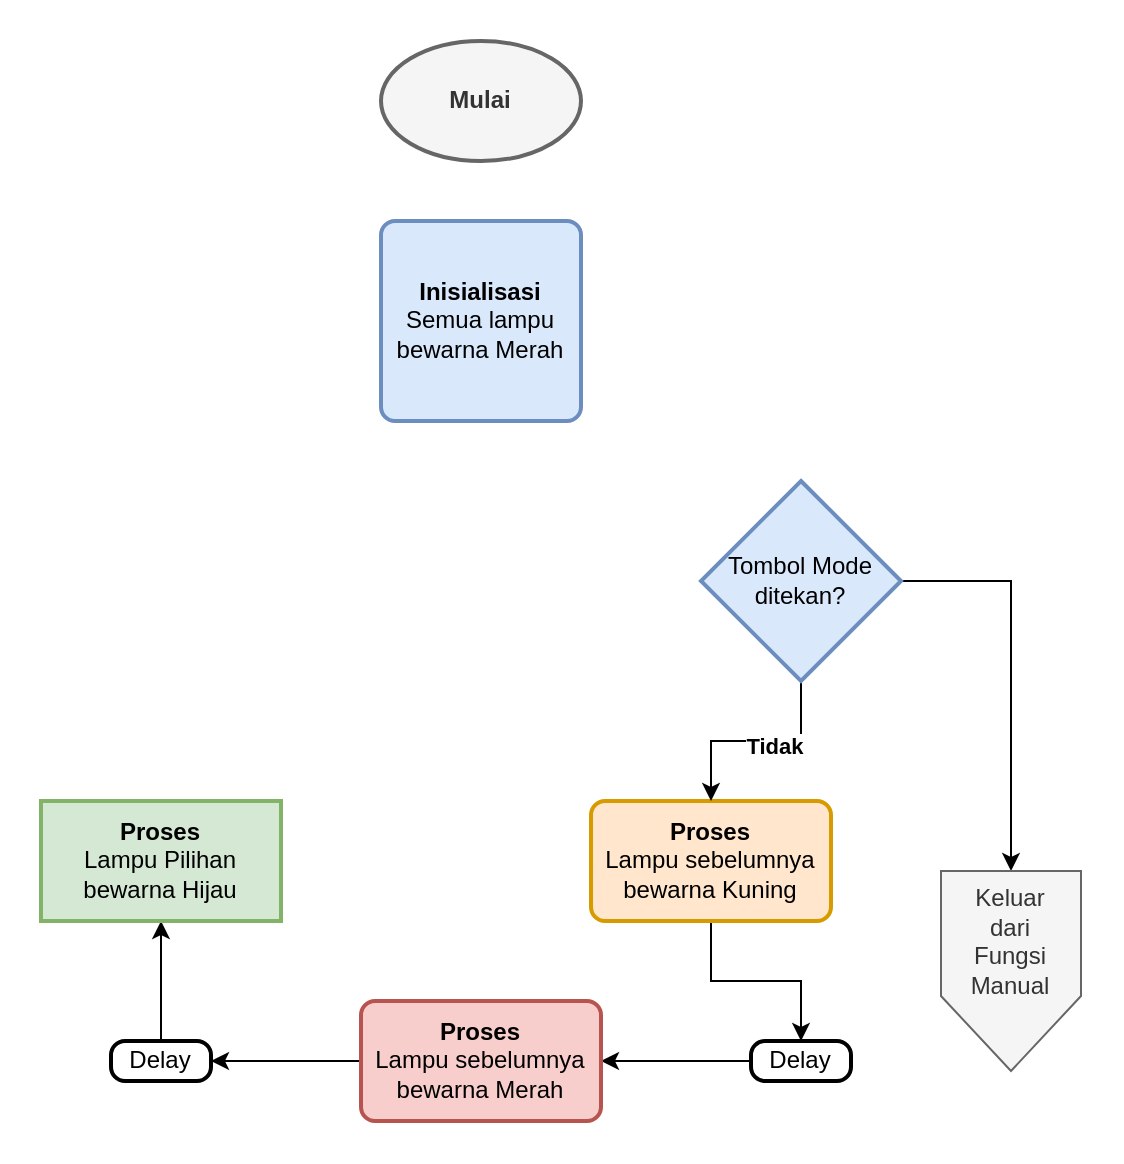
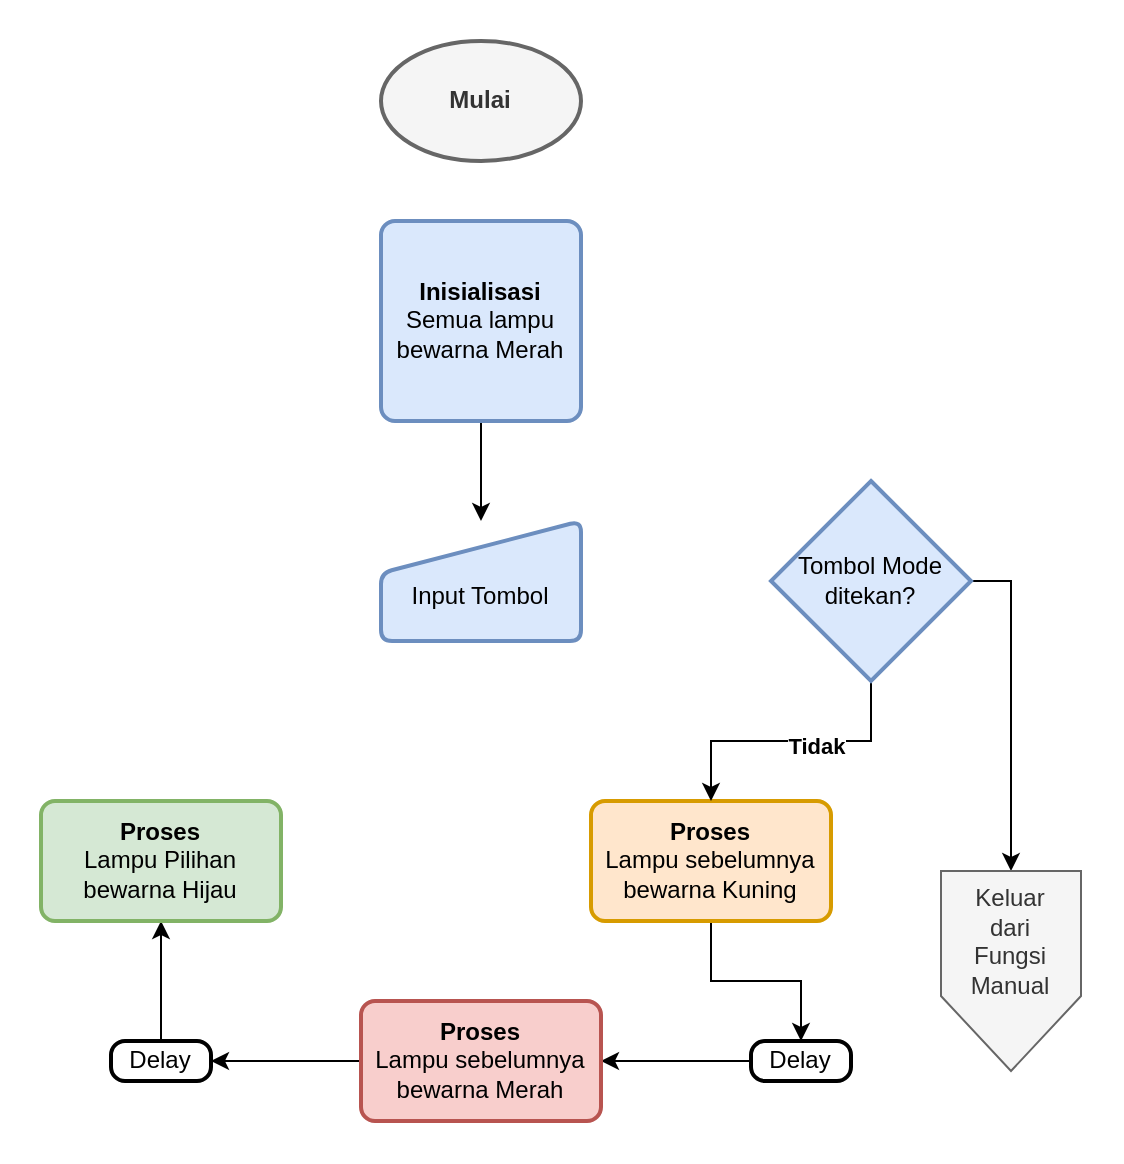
none -> (481, 464)
none -> (481, 581)
(801, 581) -> (871, 581)
(161, 861) -> (161, 861)
